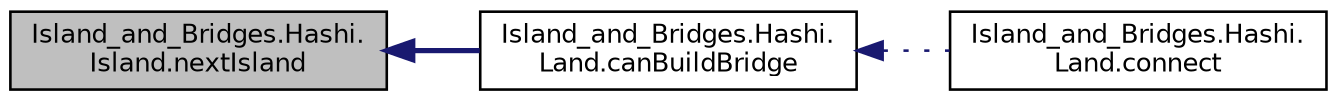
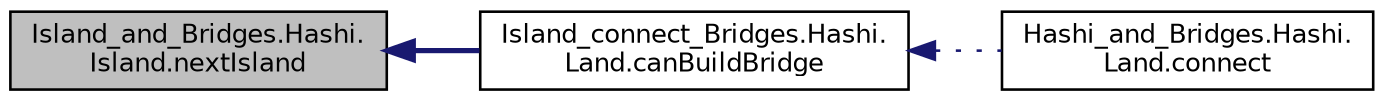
(668, 51) -> (694, 51)
(1138, 51) -> (1188, 51)
